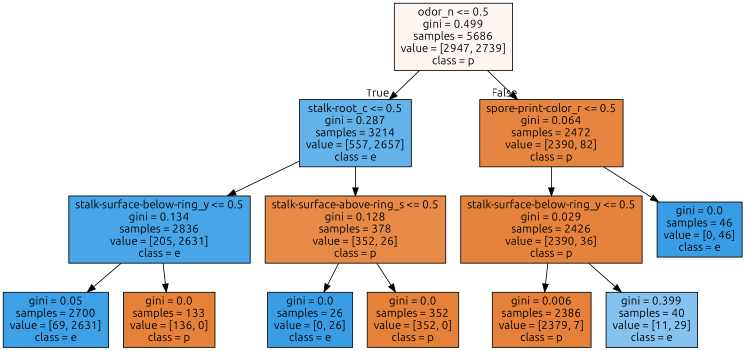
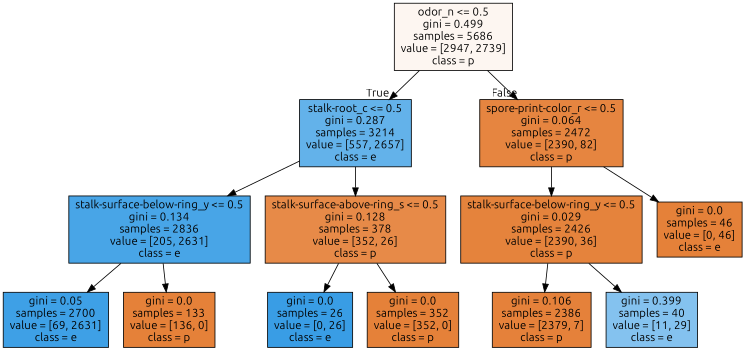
(700, 230) -> (700, 230)
(542, 320) -> (542, 320)
